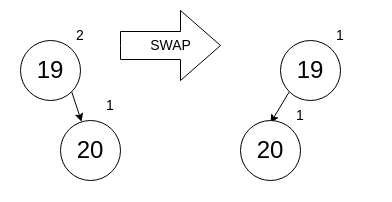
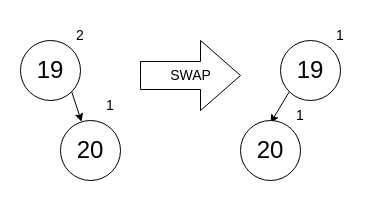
(171, 46) -> (191, 76)
